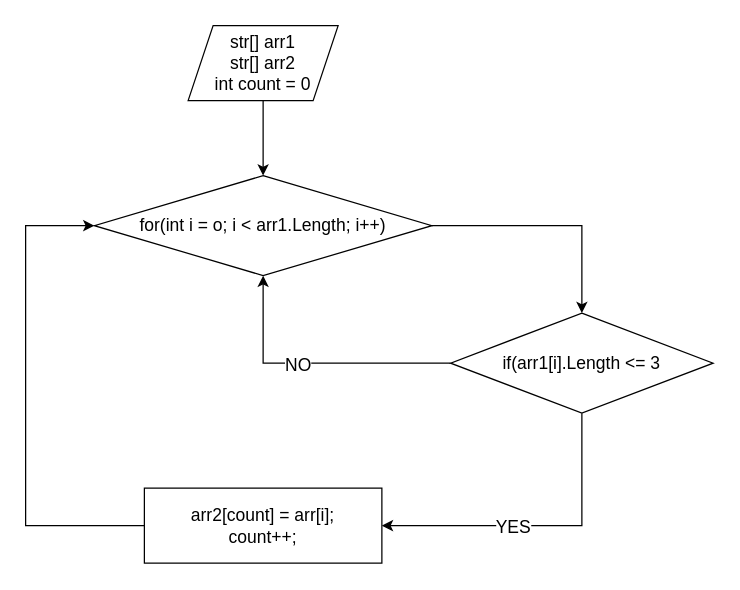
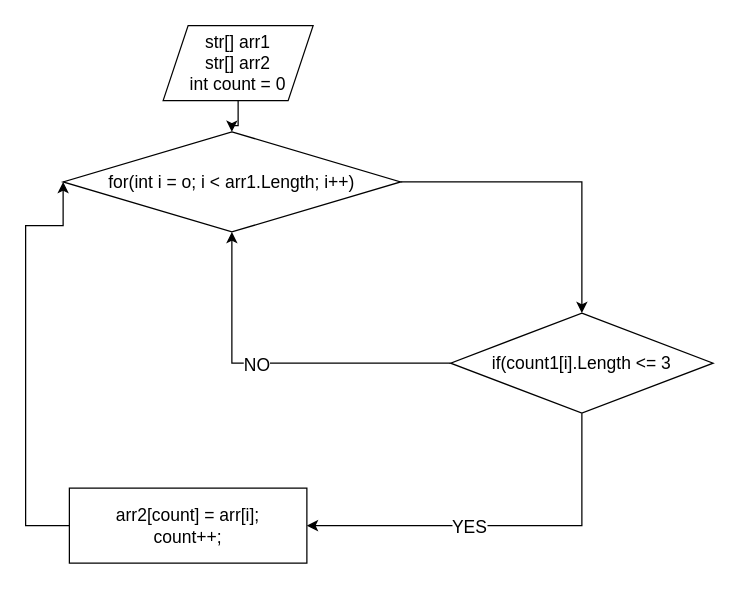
(263, 63) -> (238, 63)
(263, 226) -> (232, 182)
(582, 363) -> (582, 363)
(263, 526) -> (188, 526)
